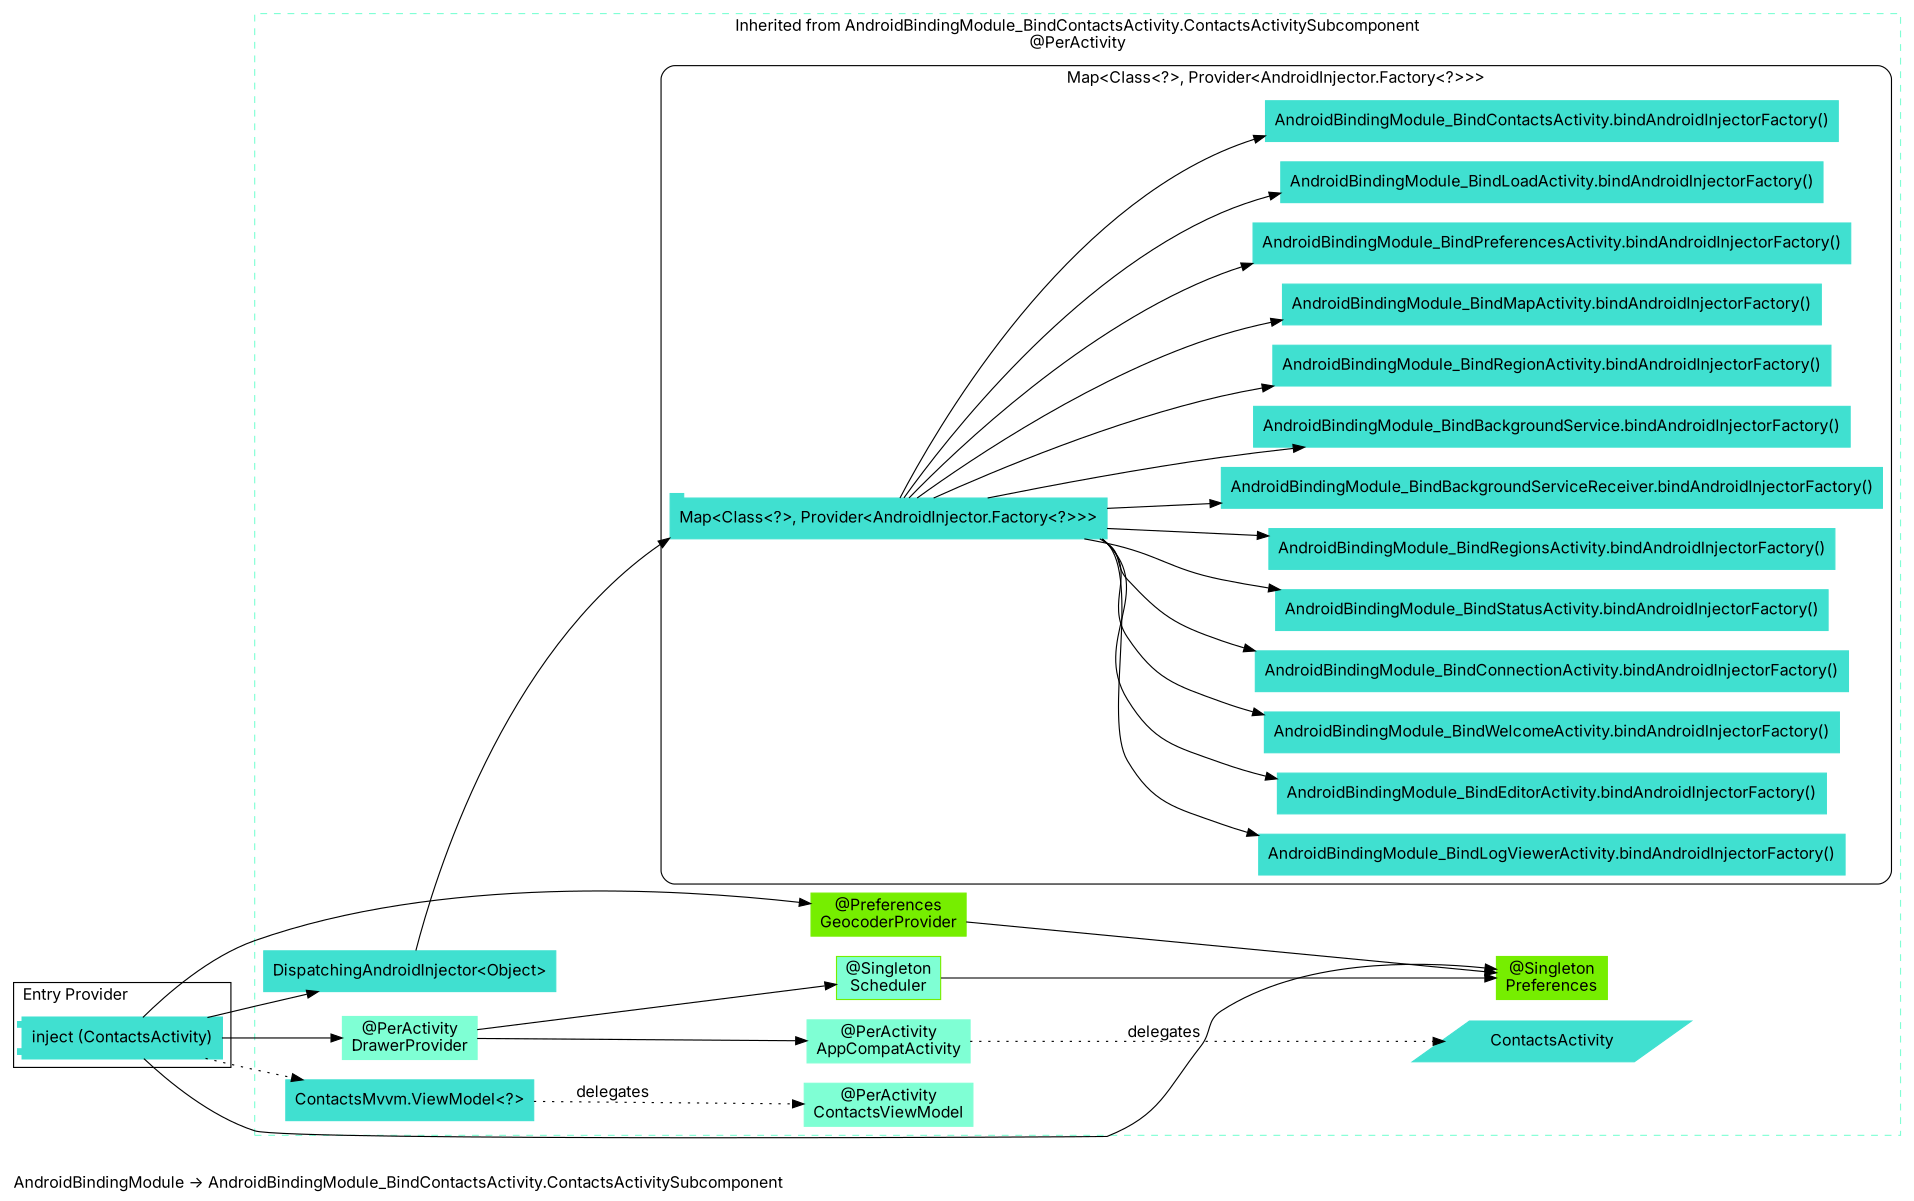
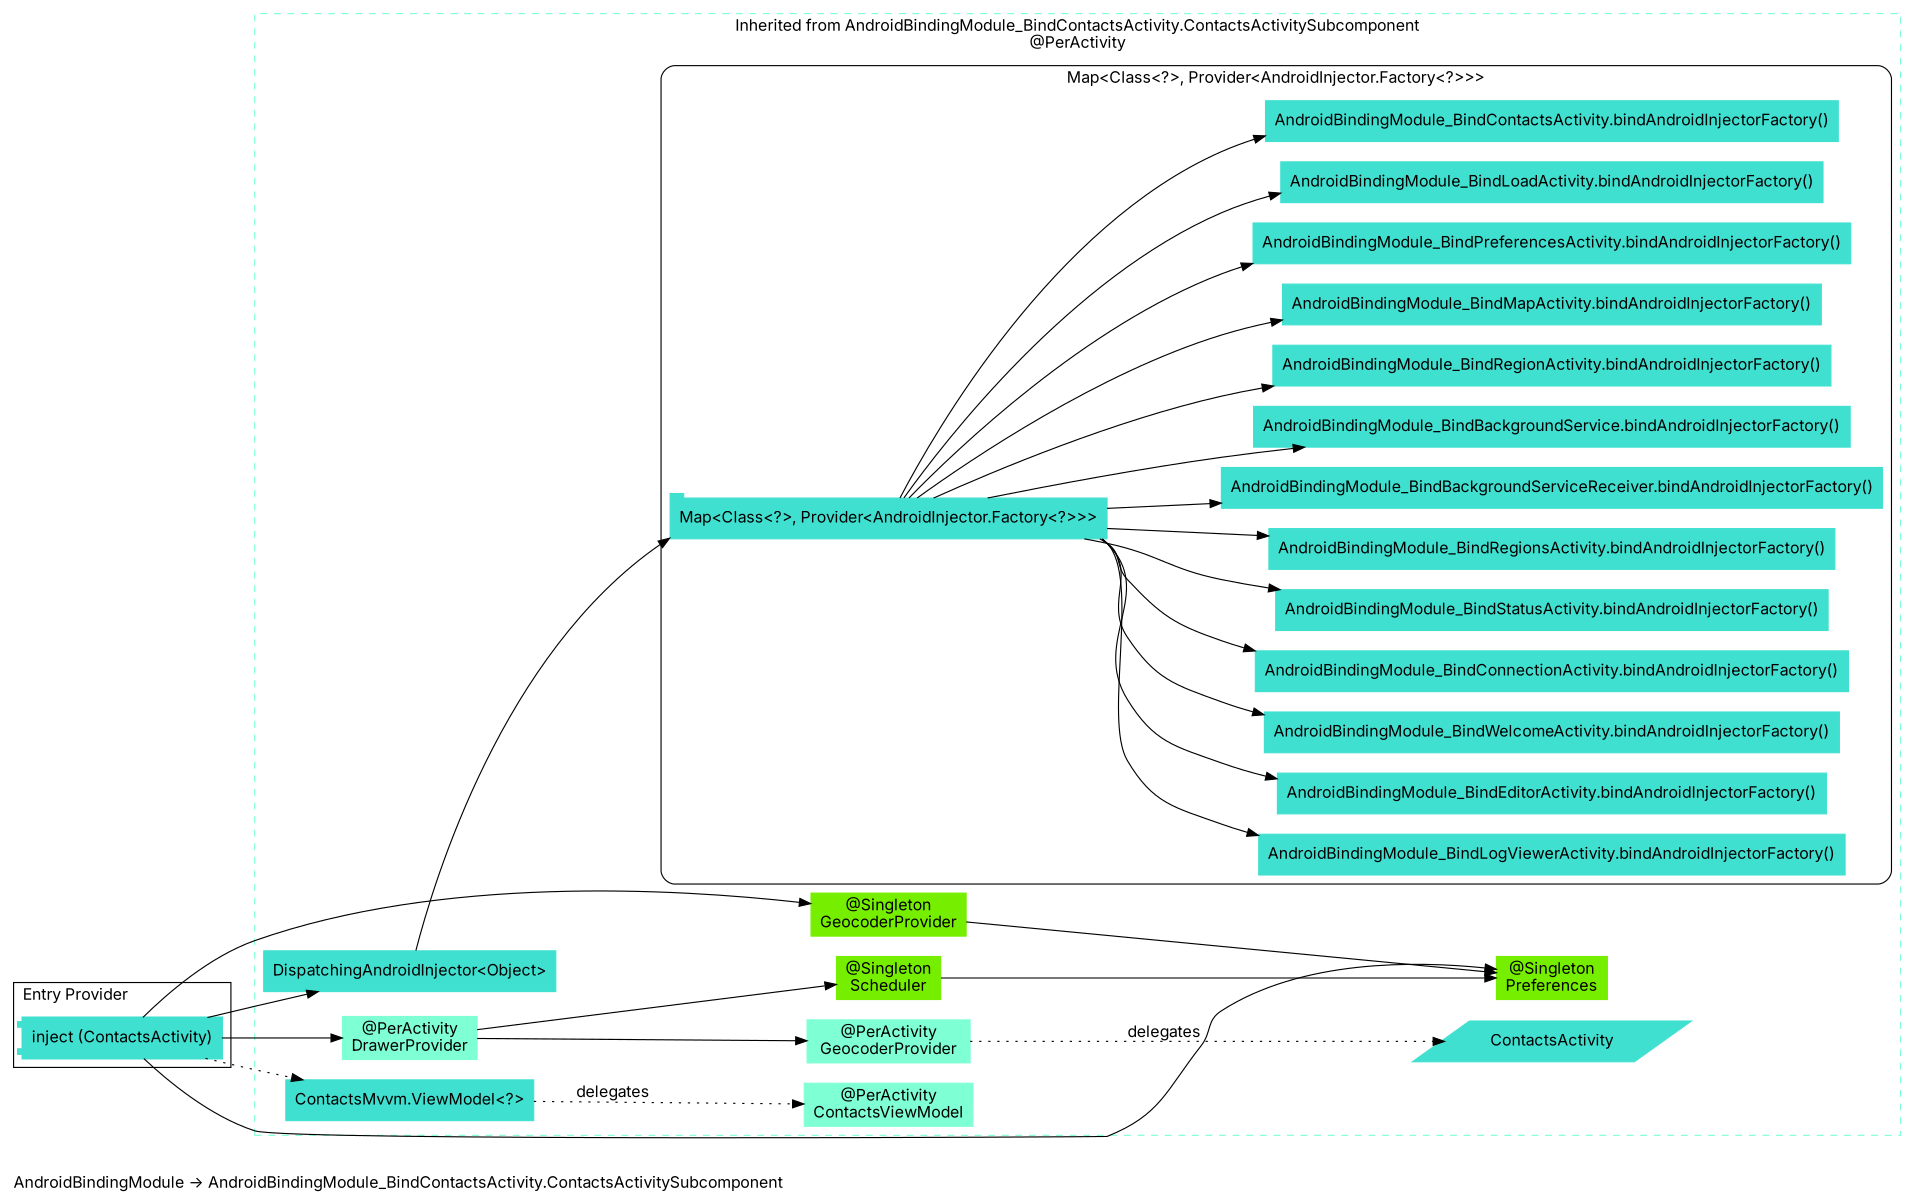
(889, 915) -> (889, 915)
(889, 978) -> (889, 978)
(889, 1041) -> (889, 1041)
